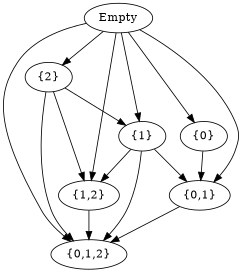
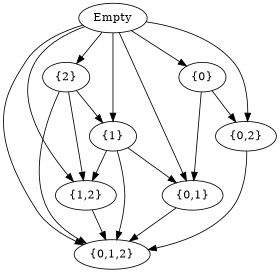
none -> (246, 136)
